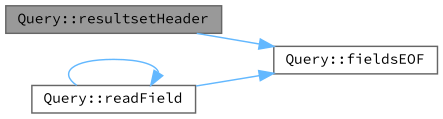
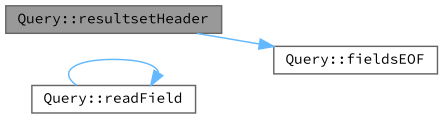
(228, 81) -> none
